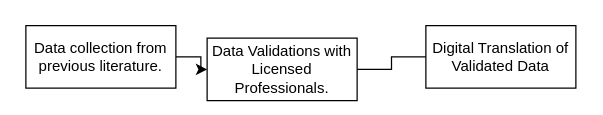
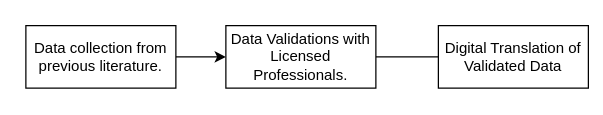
(501, 57) -> (513, 57)
(282, 69) -> (301, 57)
